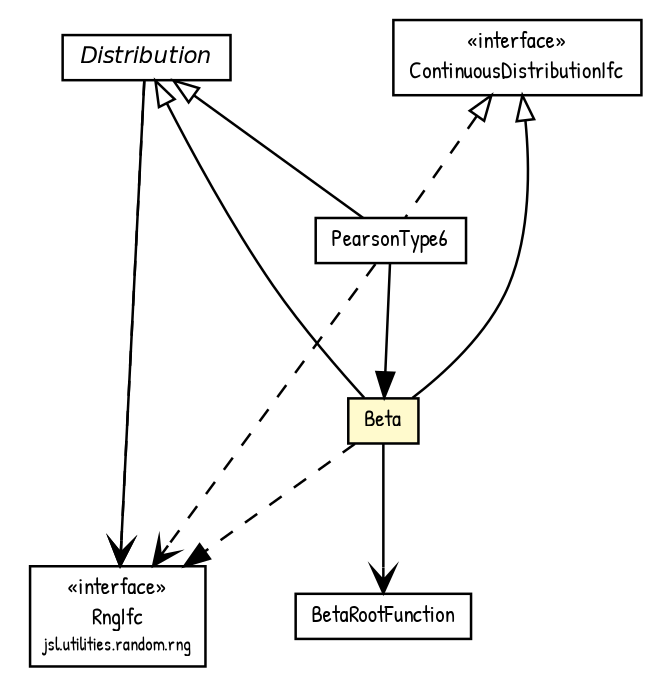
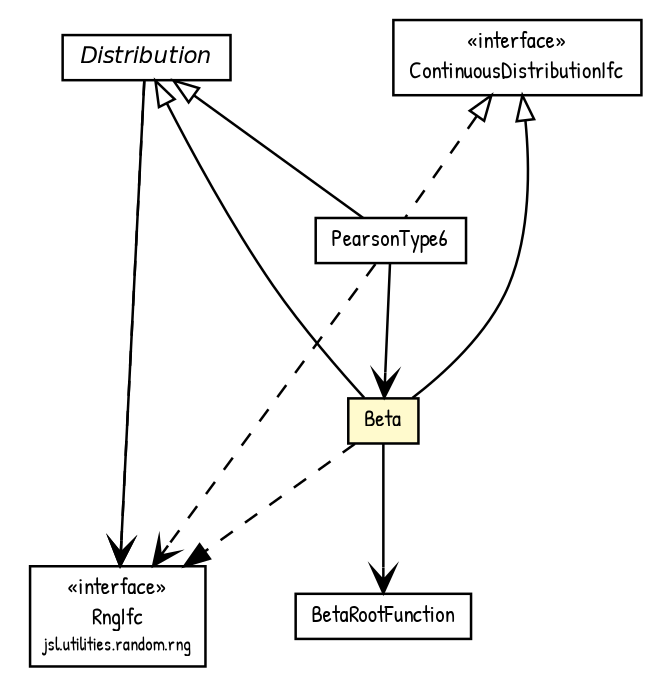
(388, 318) -> (388, 318)
